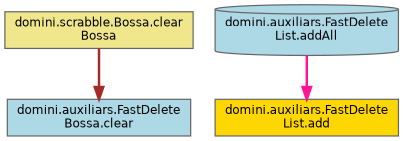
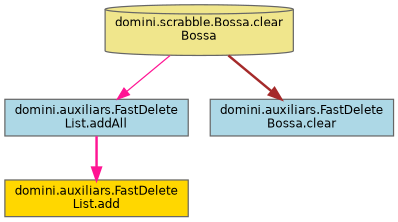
(99, 30) -> (199, 30)
(307, 30) -> (97, 118)
none -> (148, 73)
